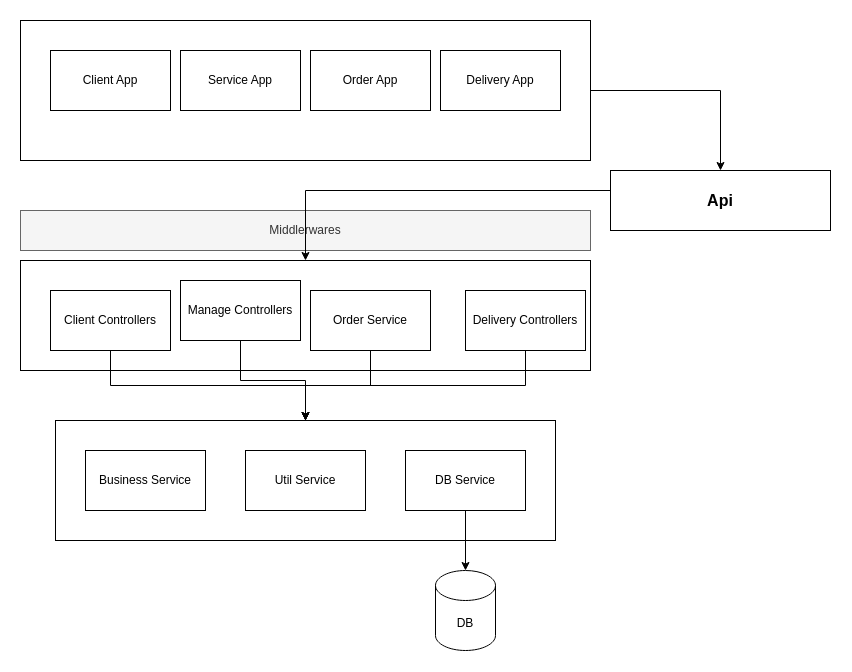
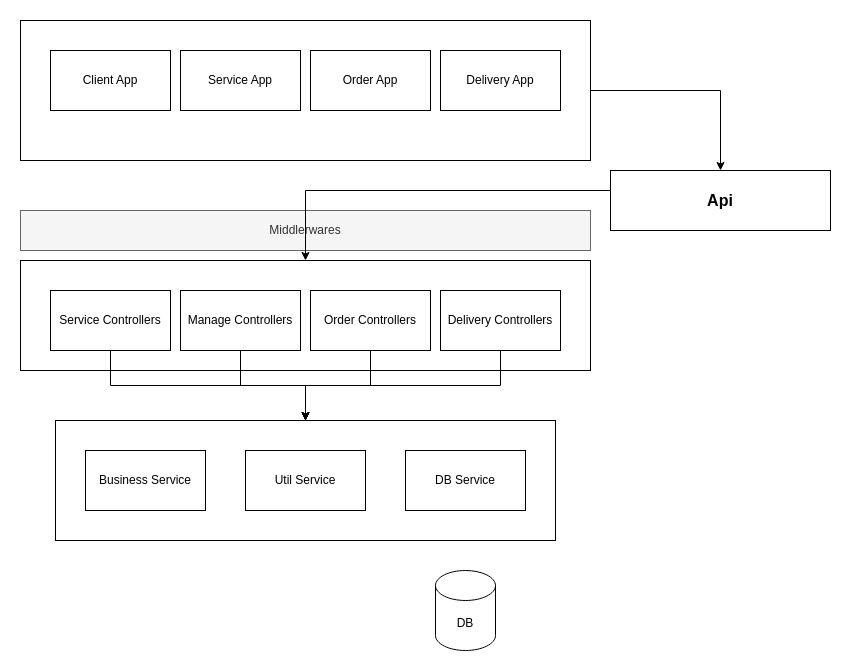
(241, 311) -> (241, 321)
(111, 321) -> (111, 321)
(371, 321) -> (371, 321)
(526, 321) -> (501, 321)
(466, 537) -> none
